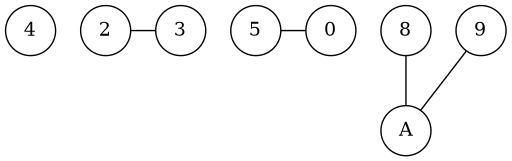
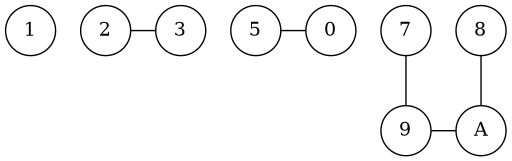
(31, 31) -> (31, 31)
none -> (406, 31)
